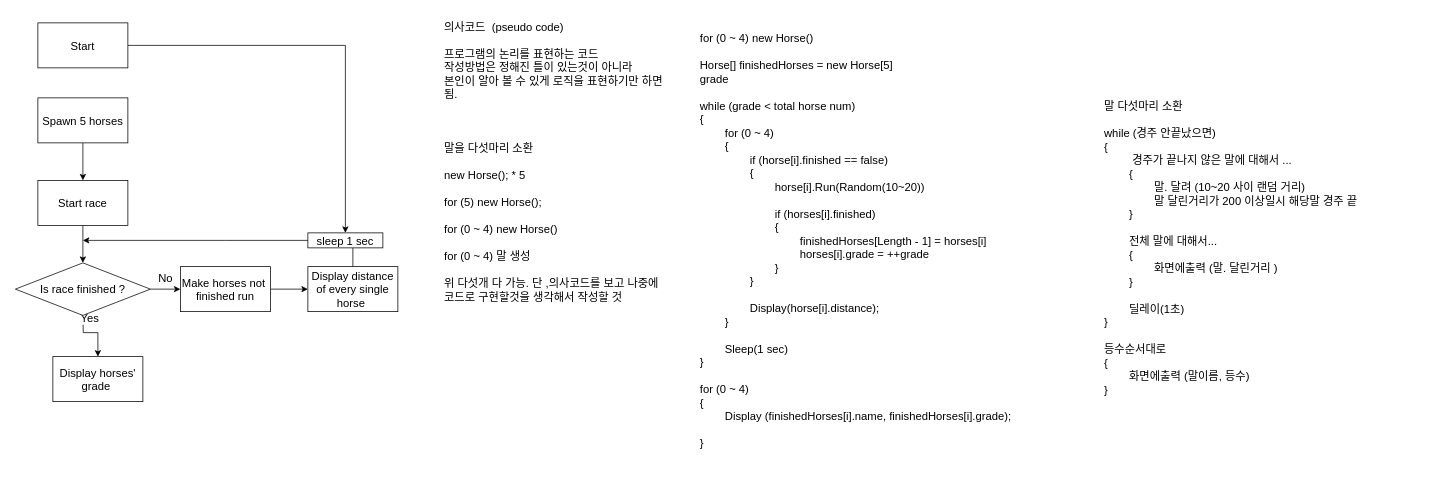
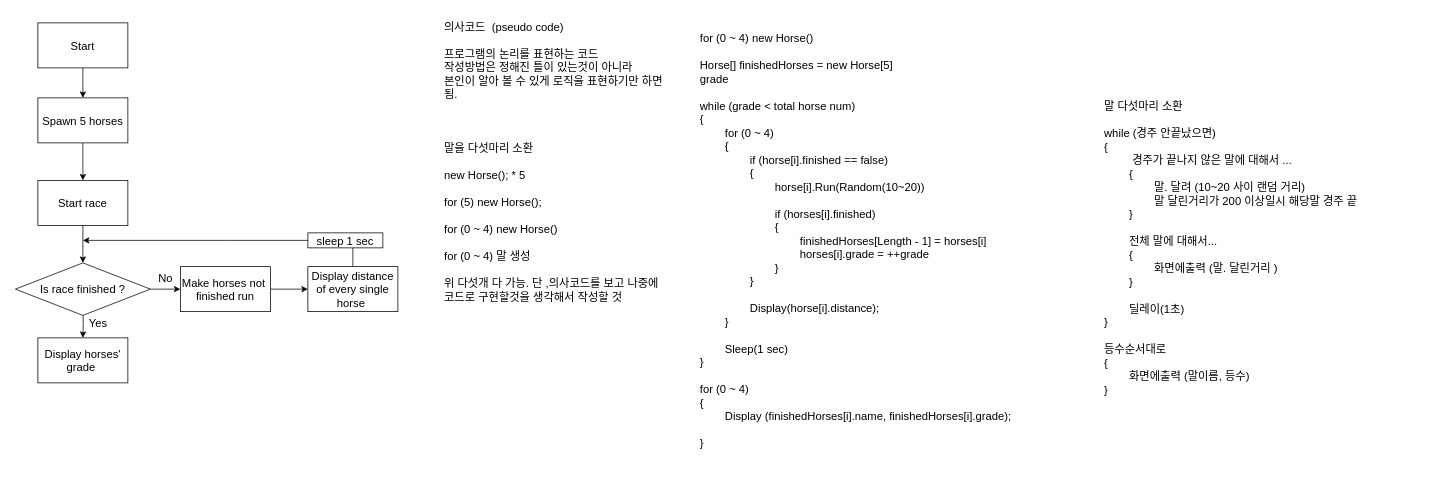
(327, 45) -> (83, 91)
(98, 379) -> (83, 360)
